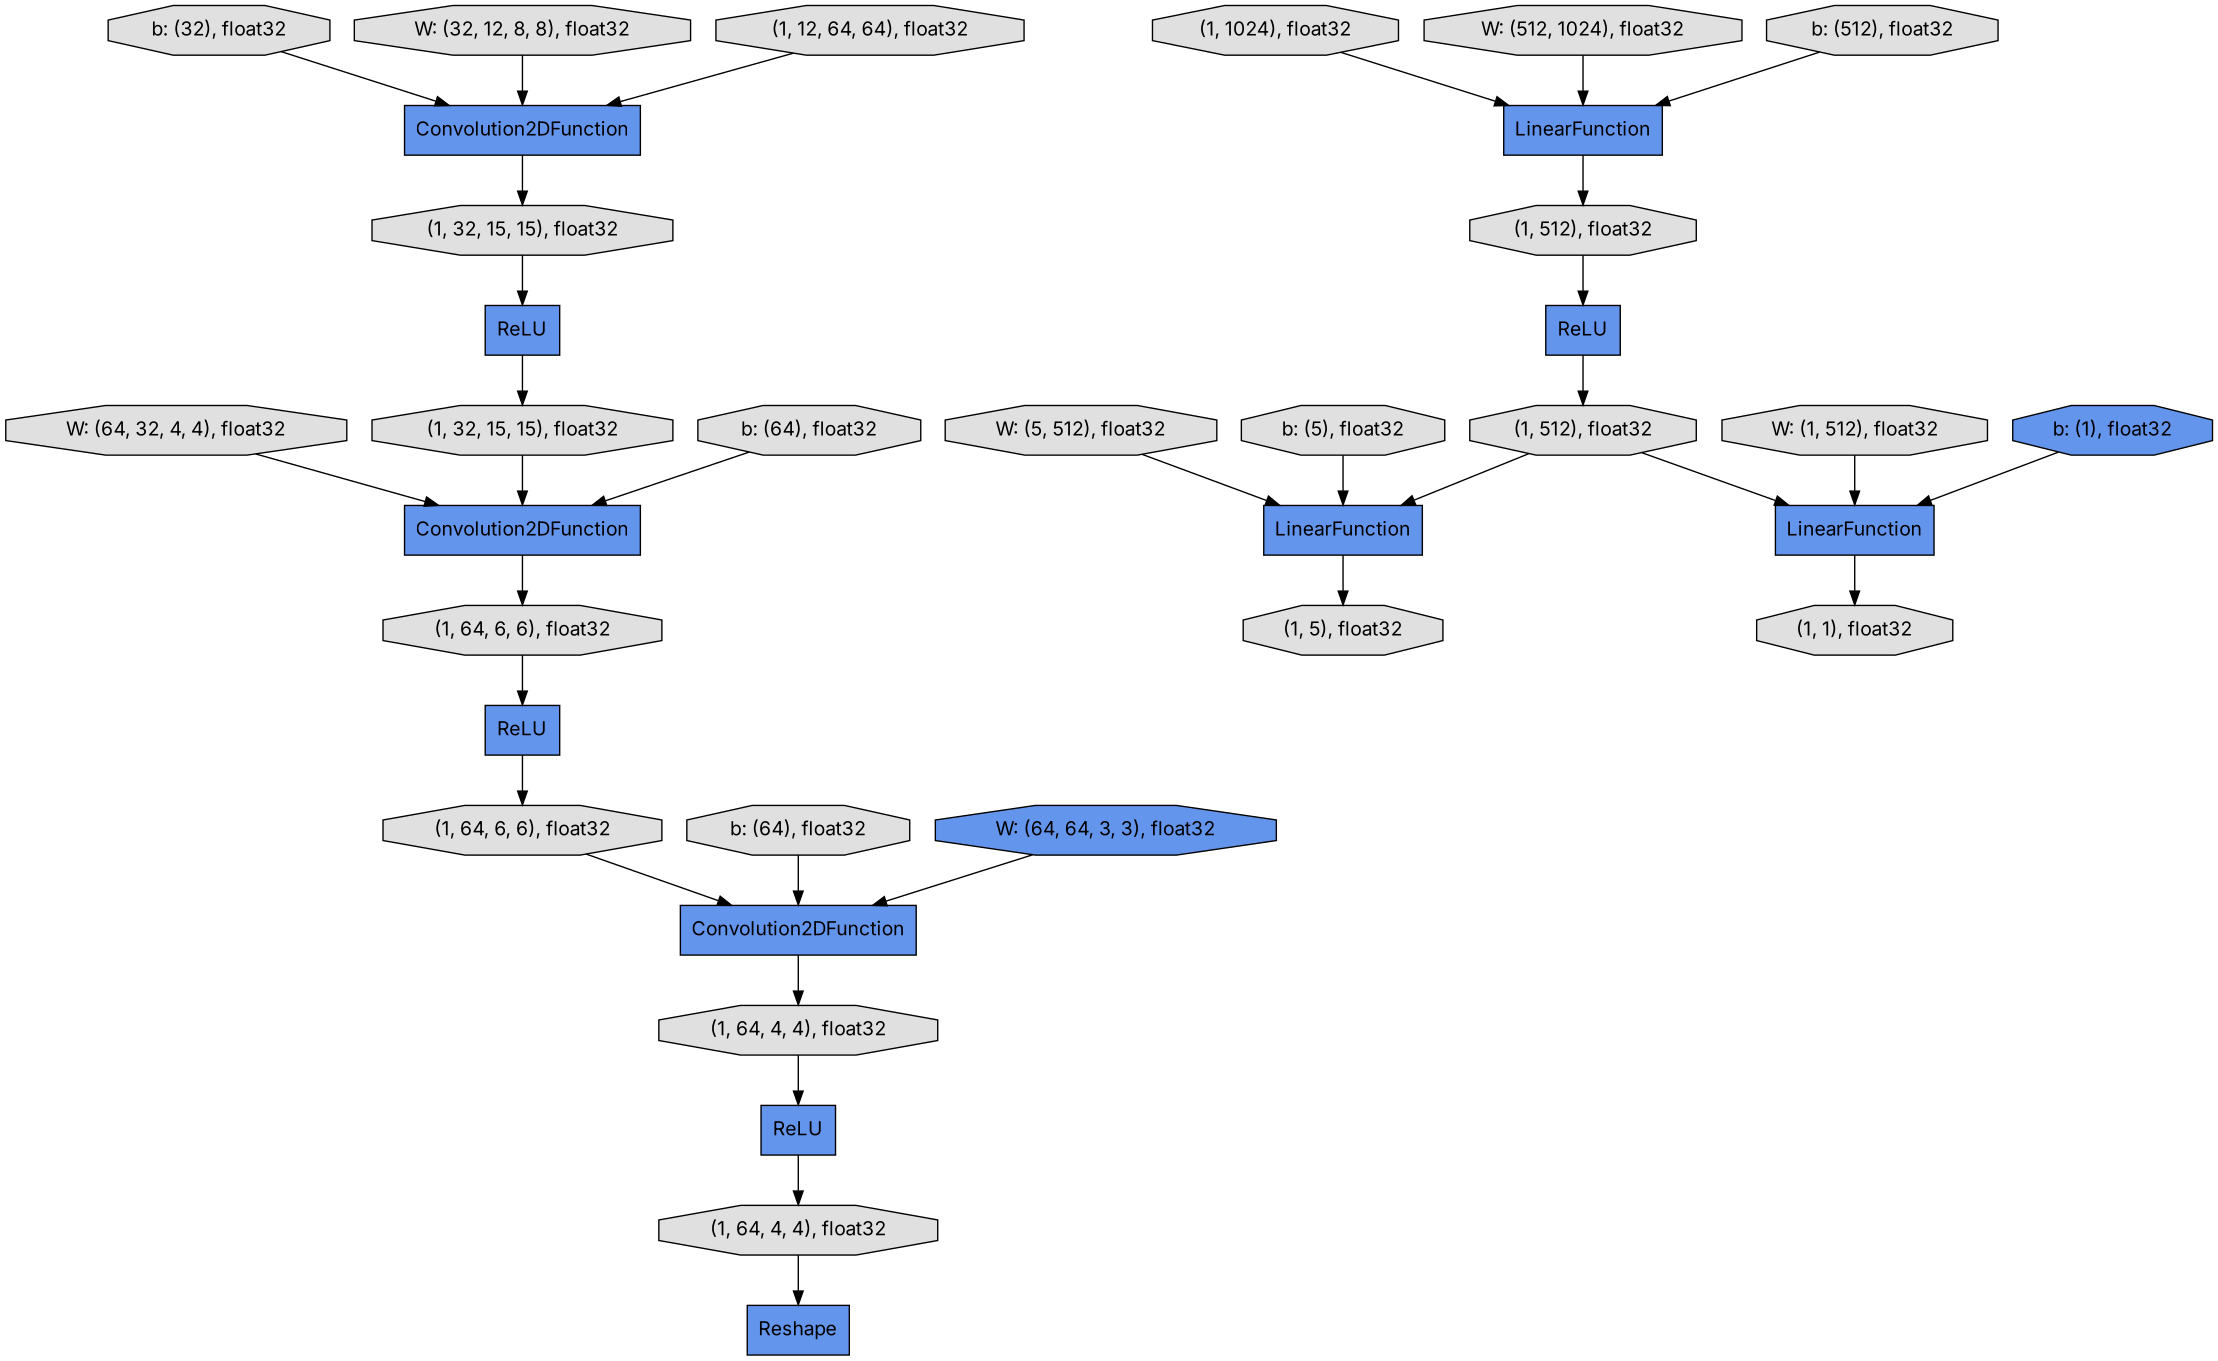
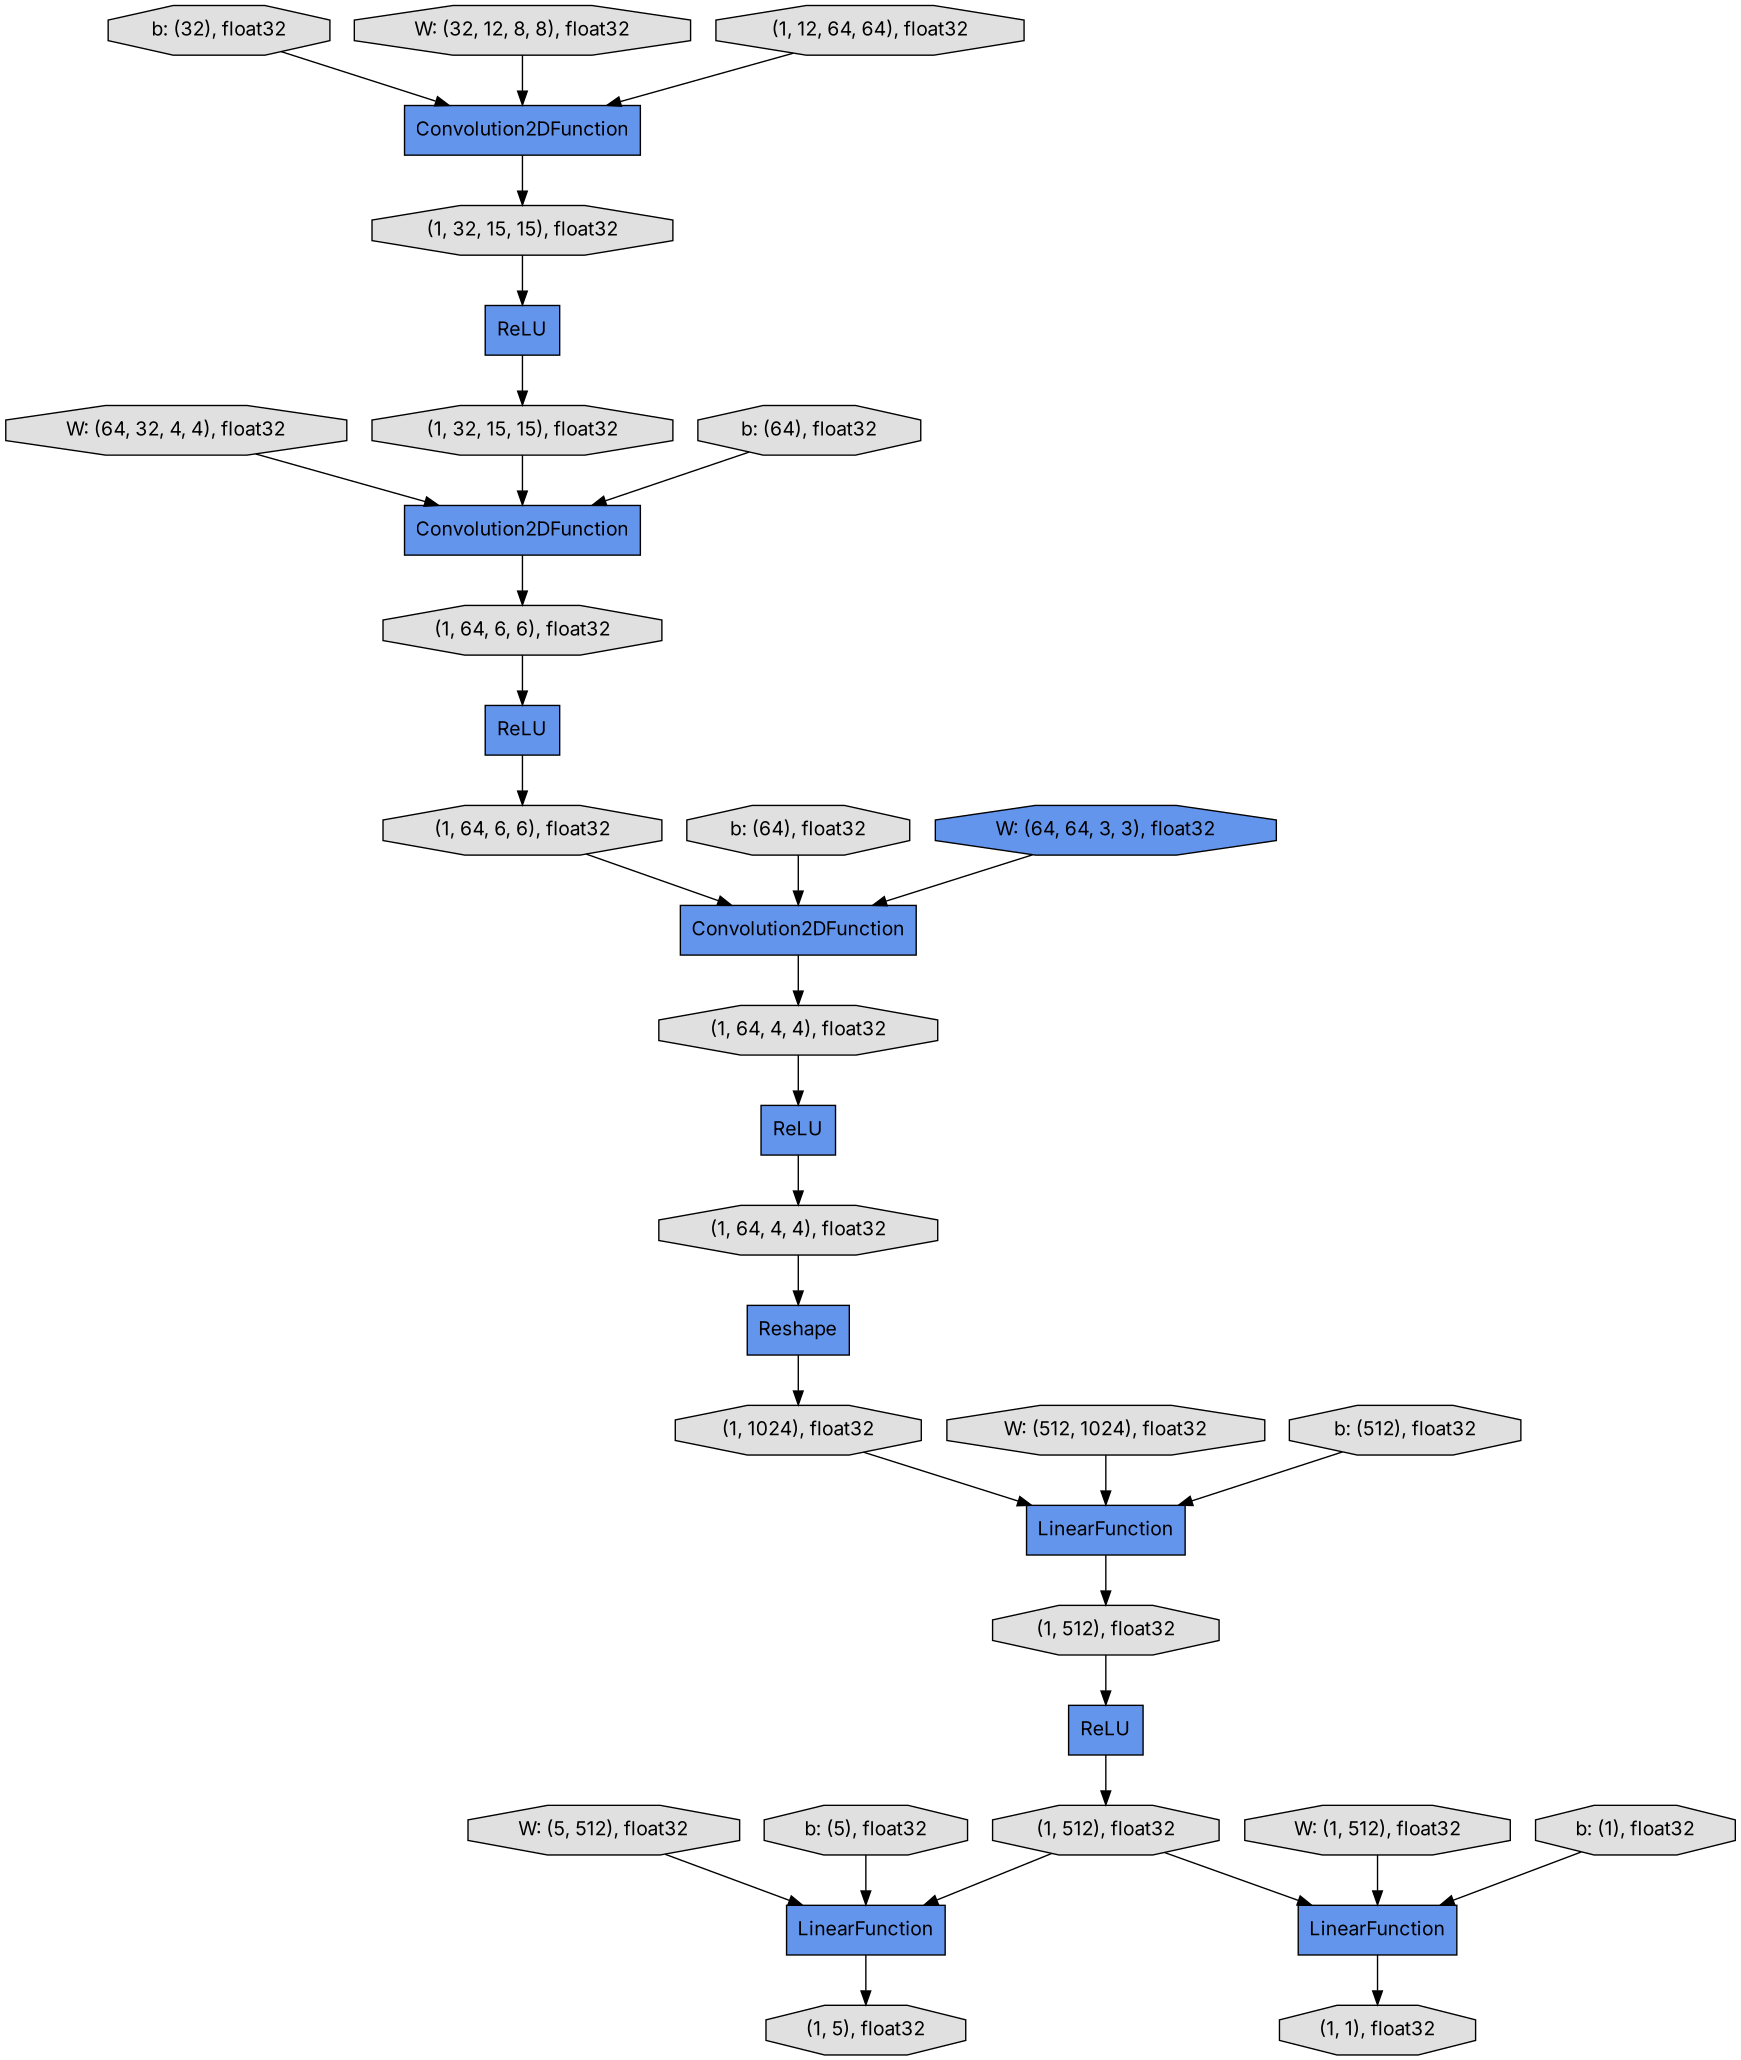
(2113, 430) -> (1635, 1830)
none -> (798, 1373)
